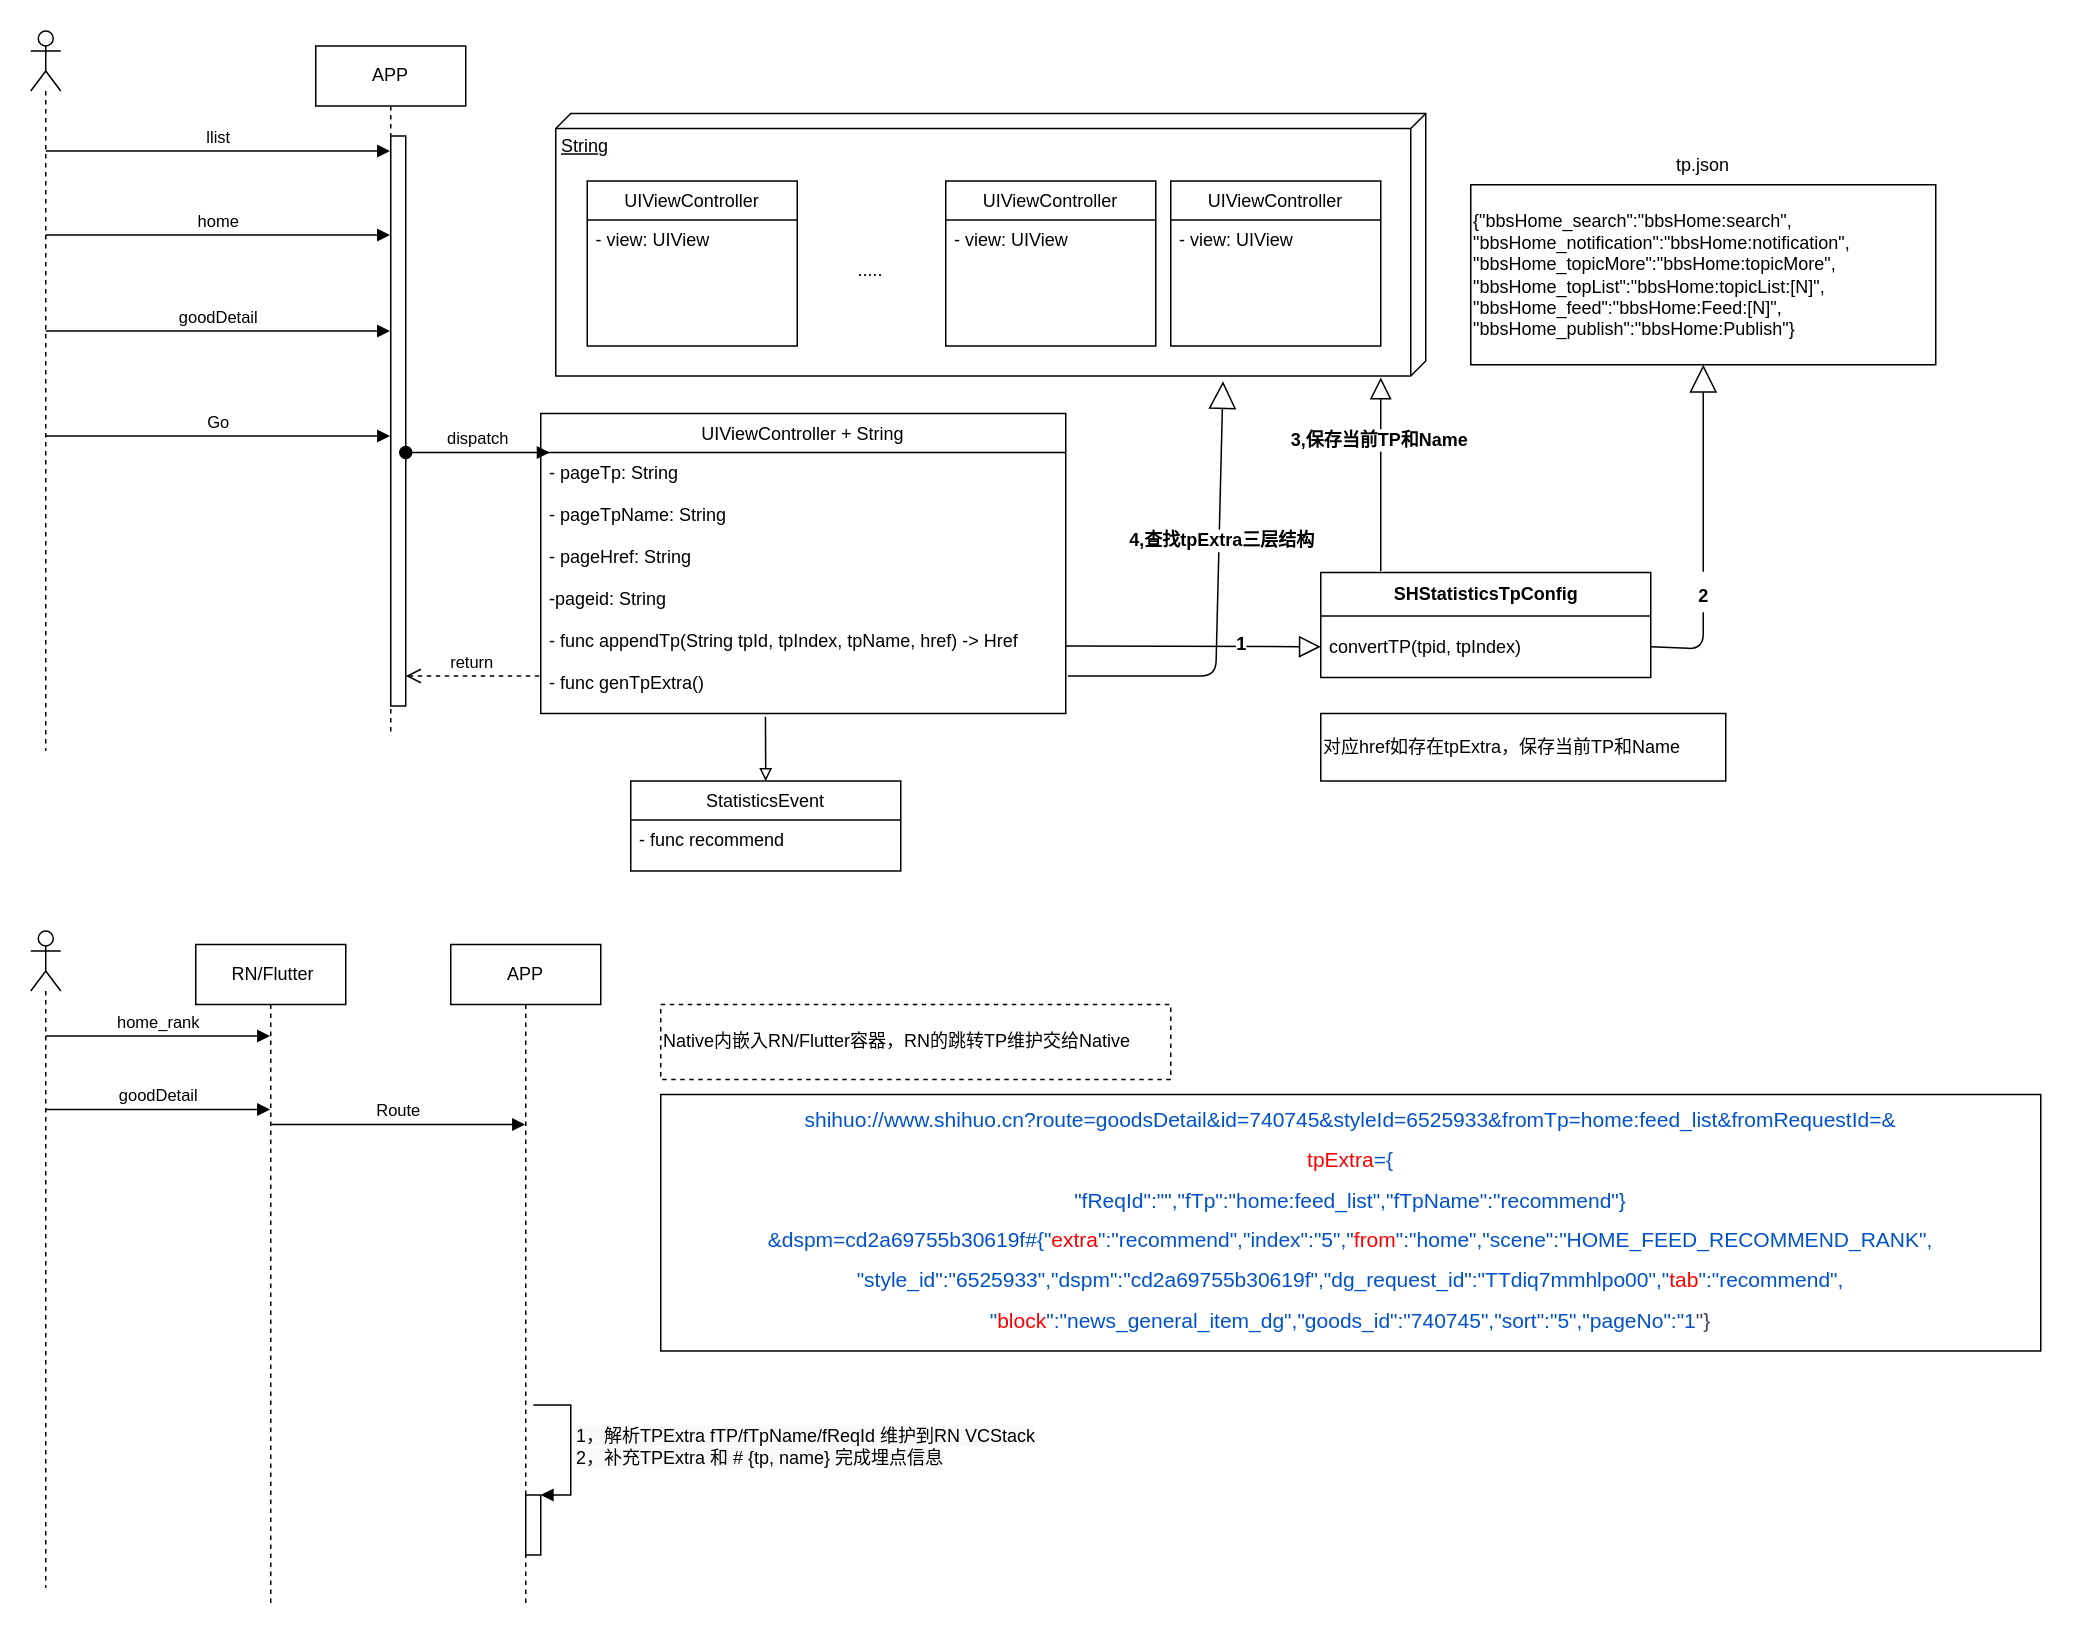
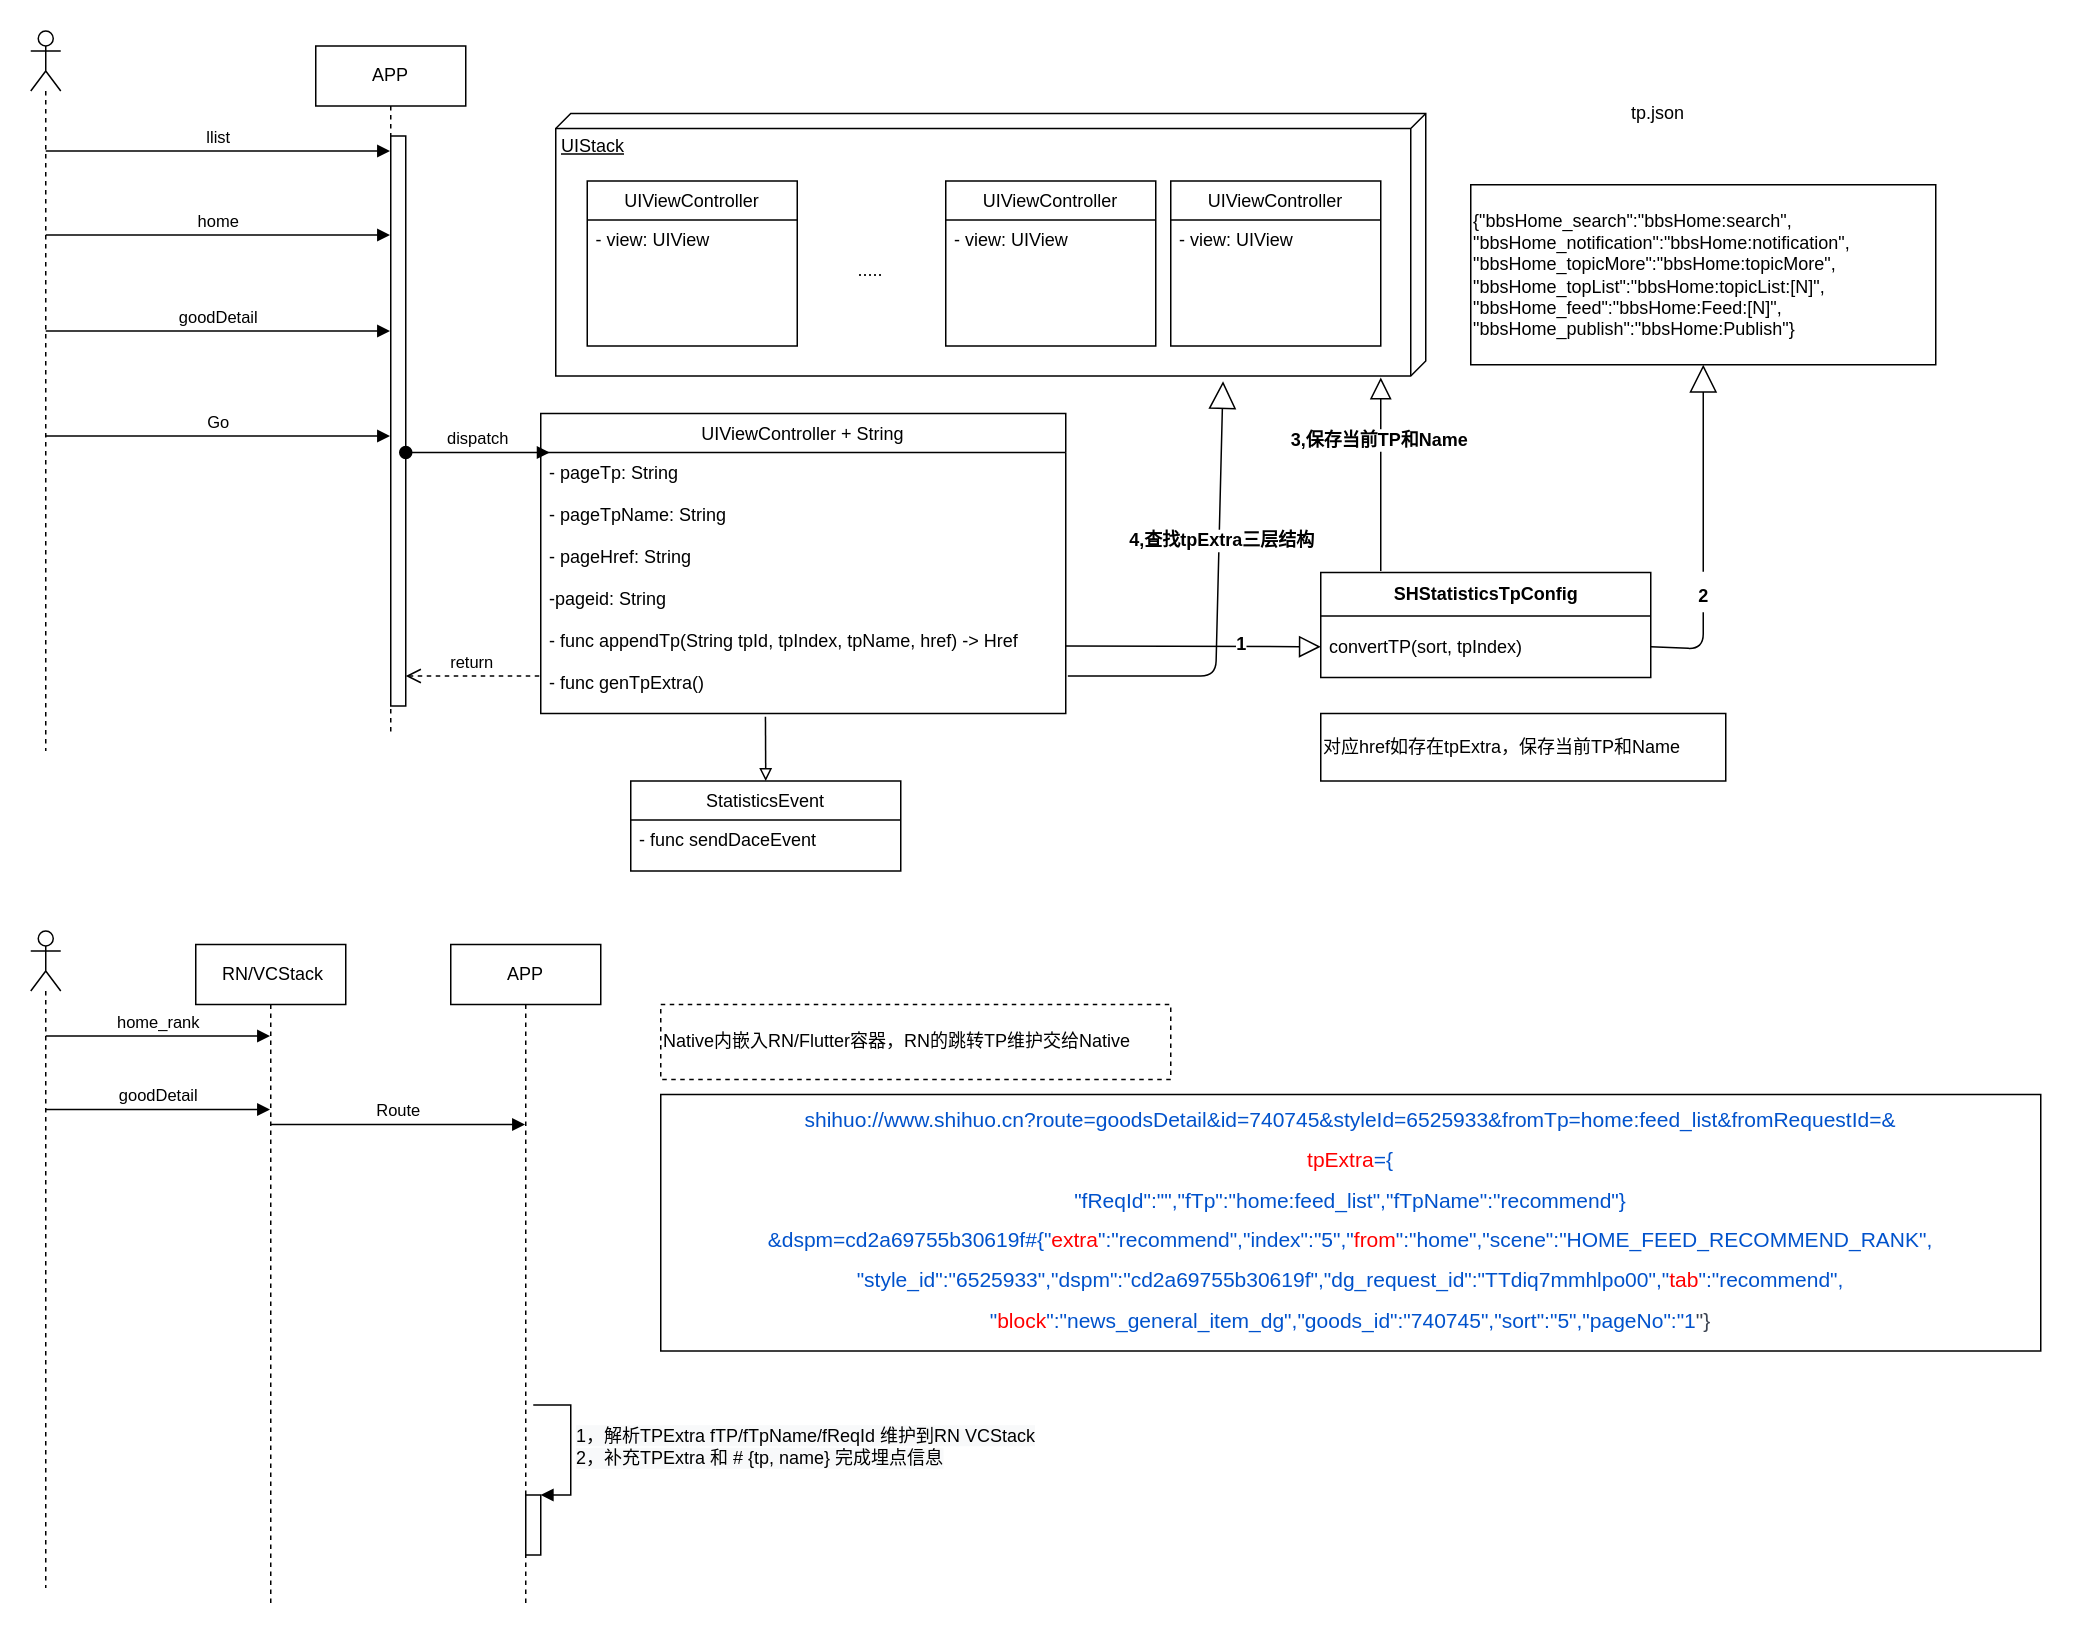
(590, 147) -> (597, 147)
(1703, 166) -> (1658, 113)
(1444, 647) -> (1446, 647)
(717, 840) -> (737, 840)
(271, 974) -> (271, 974)
